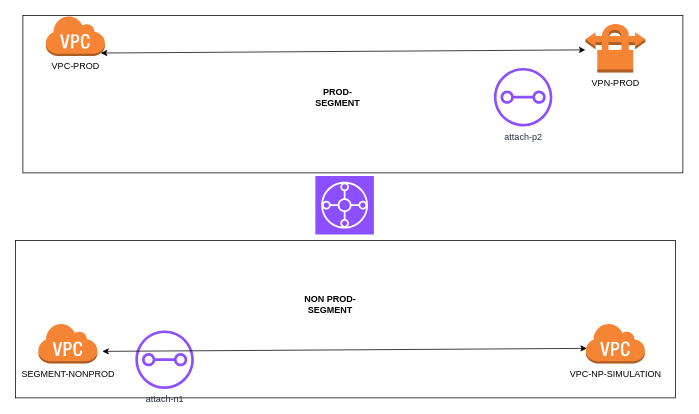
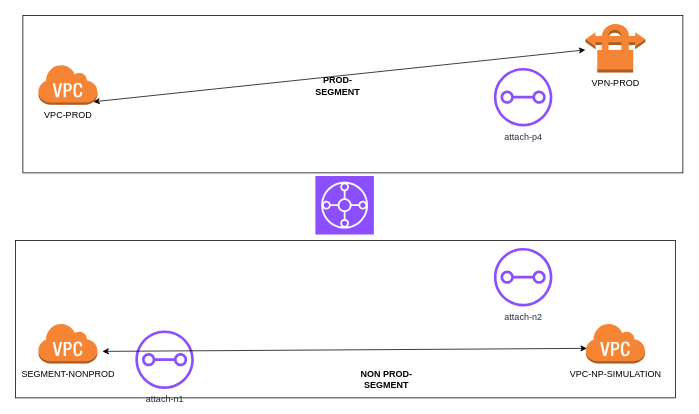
(75, 36) -> (68, 84)
(338, 97) -> (338, 86)
(524, 137) -> (524, 137)
none -> (523, 277)
(330, 304) -> (387, 379)
